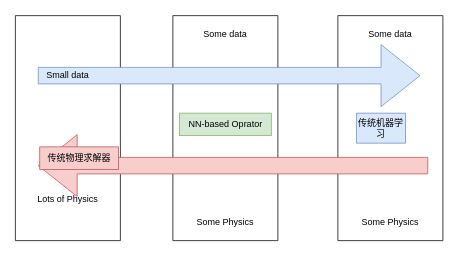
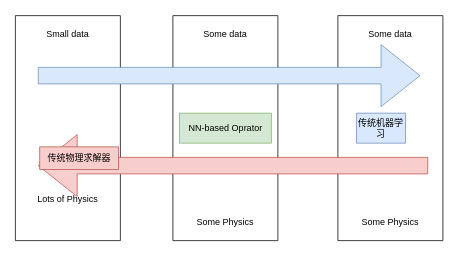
(68, 75) -> (68, 34)
(225, 124) -> (225, 128)
